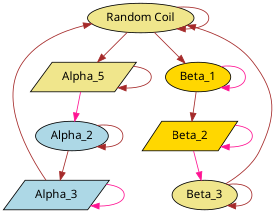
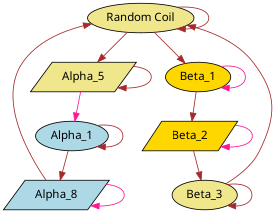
(72, 136) -> (72, 136)
(196, 162) -> (196, 162)
(56, 195) -> (56, 195)
